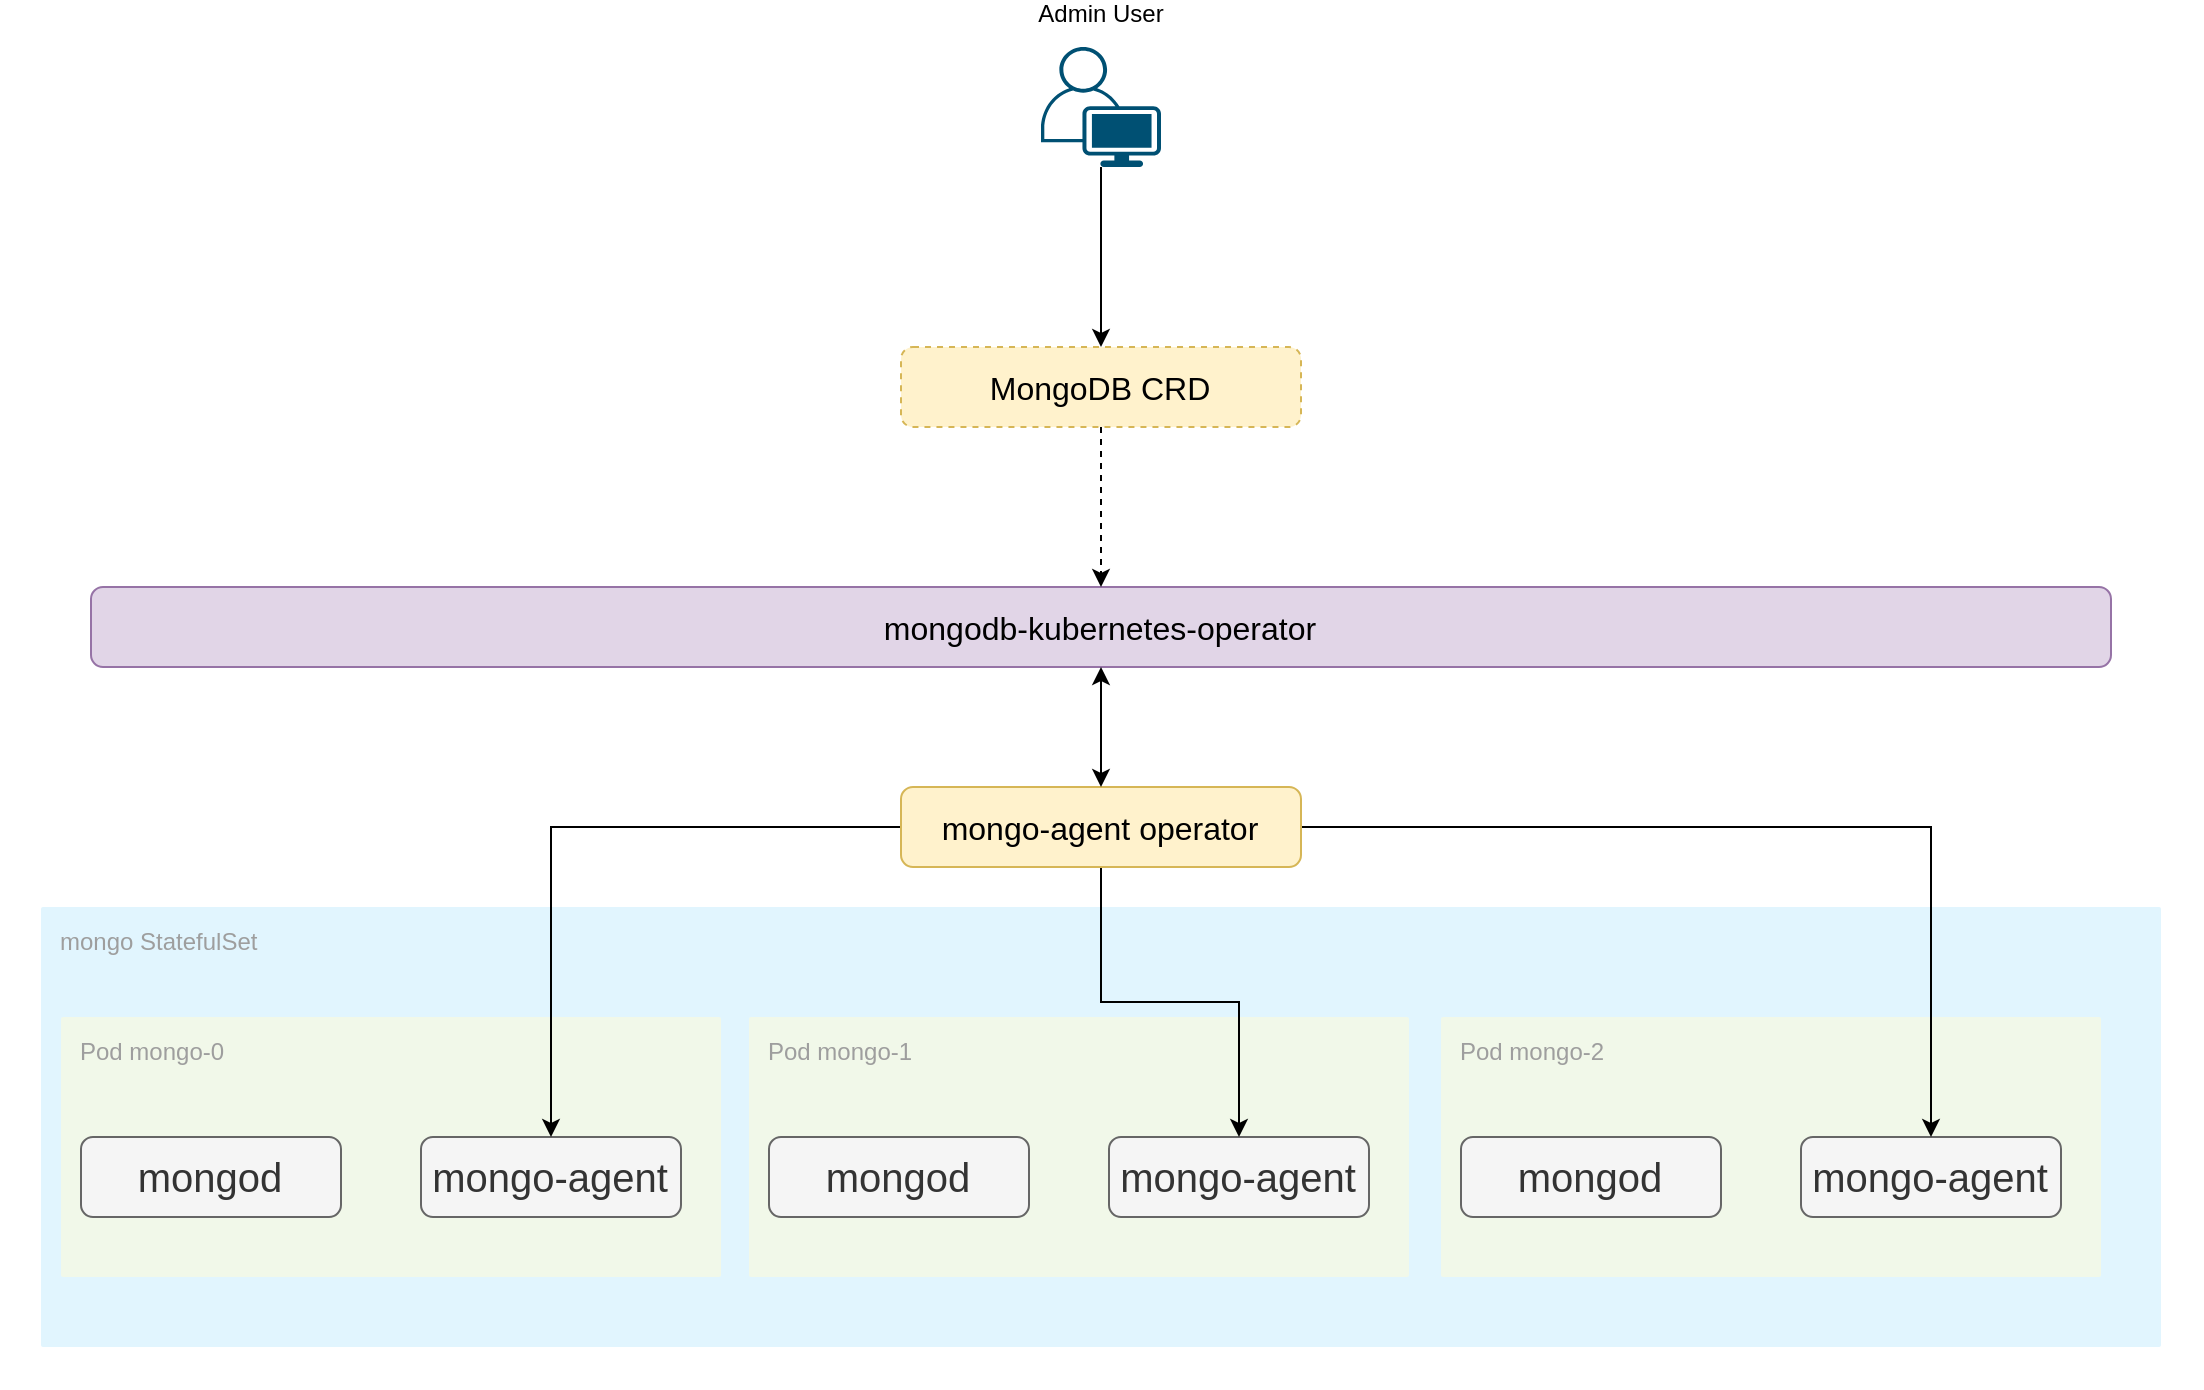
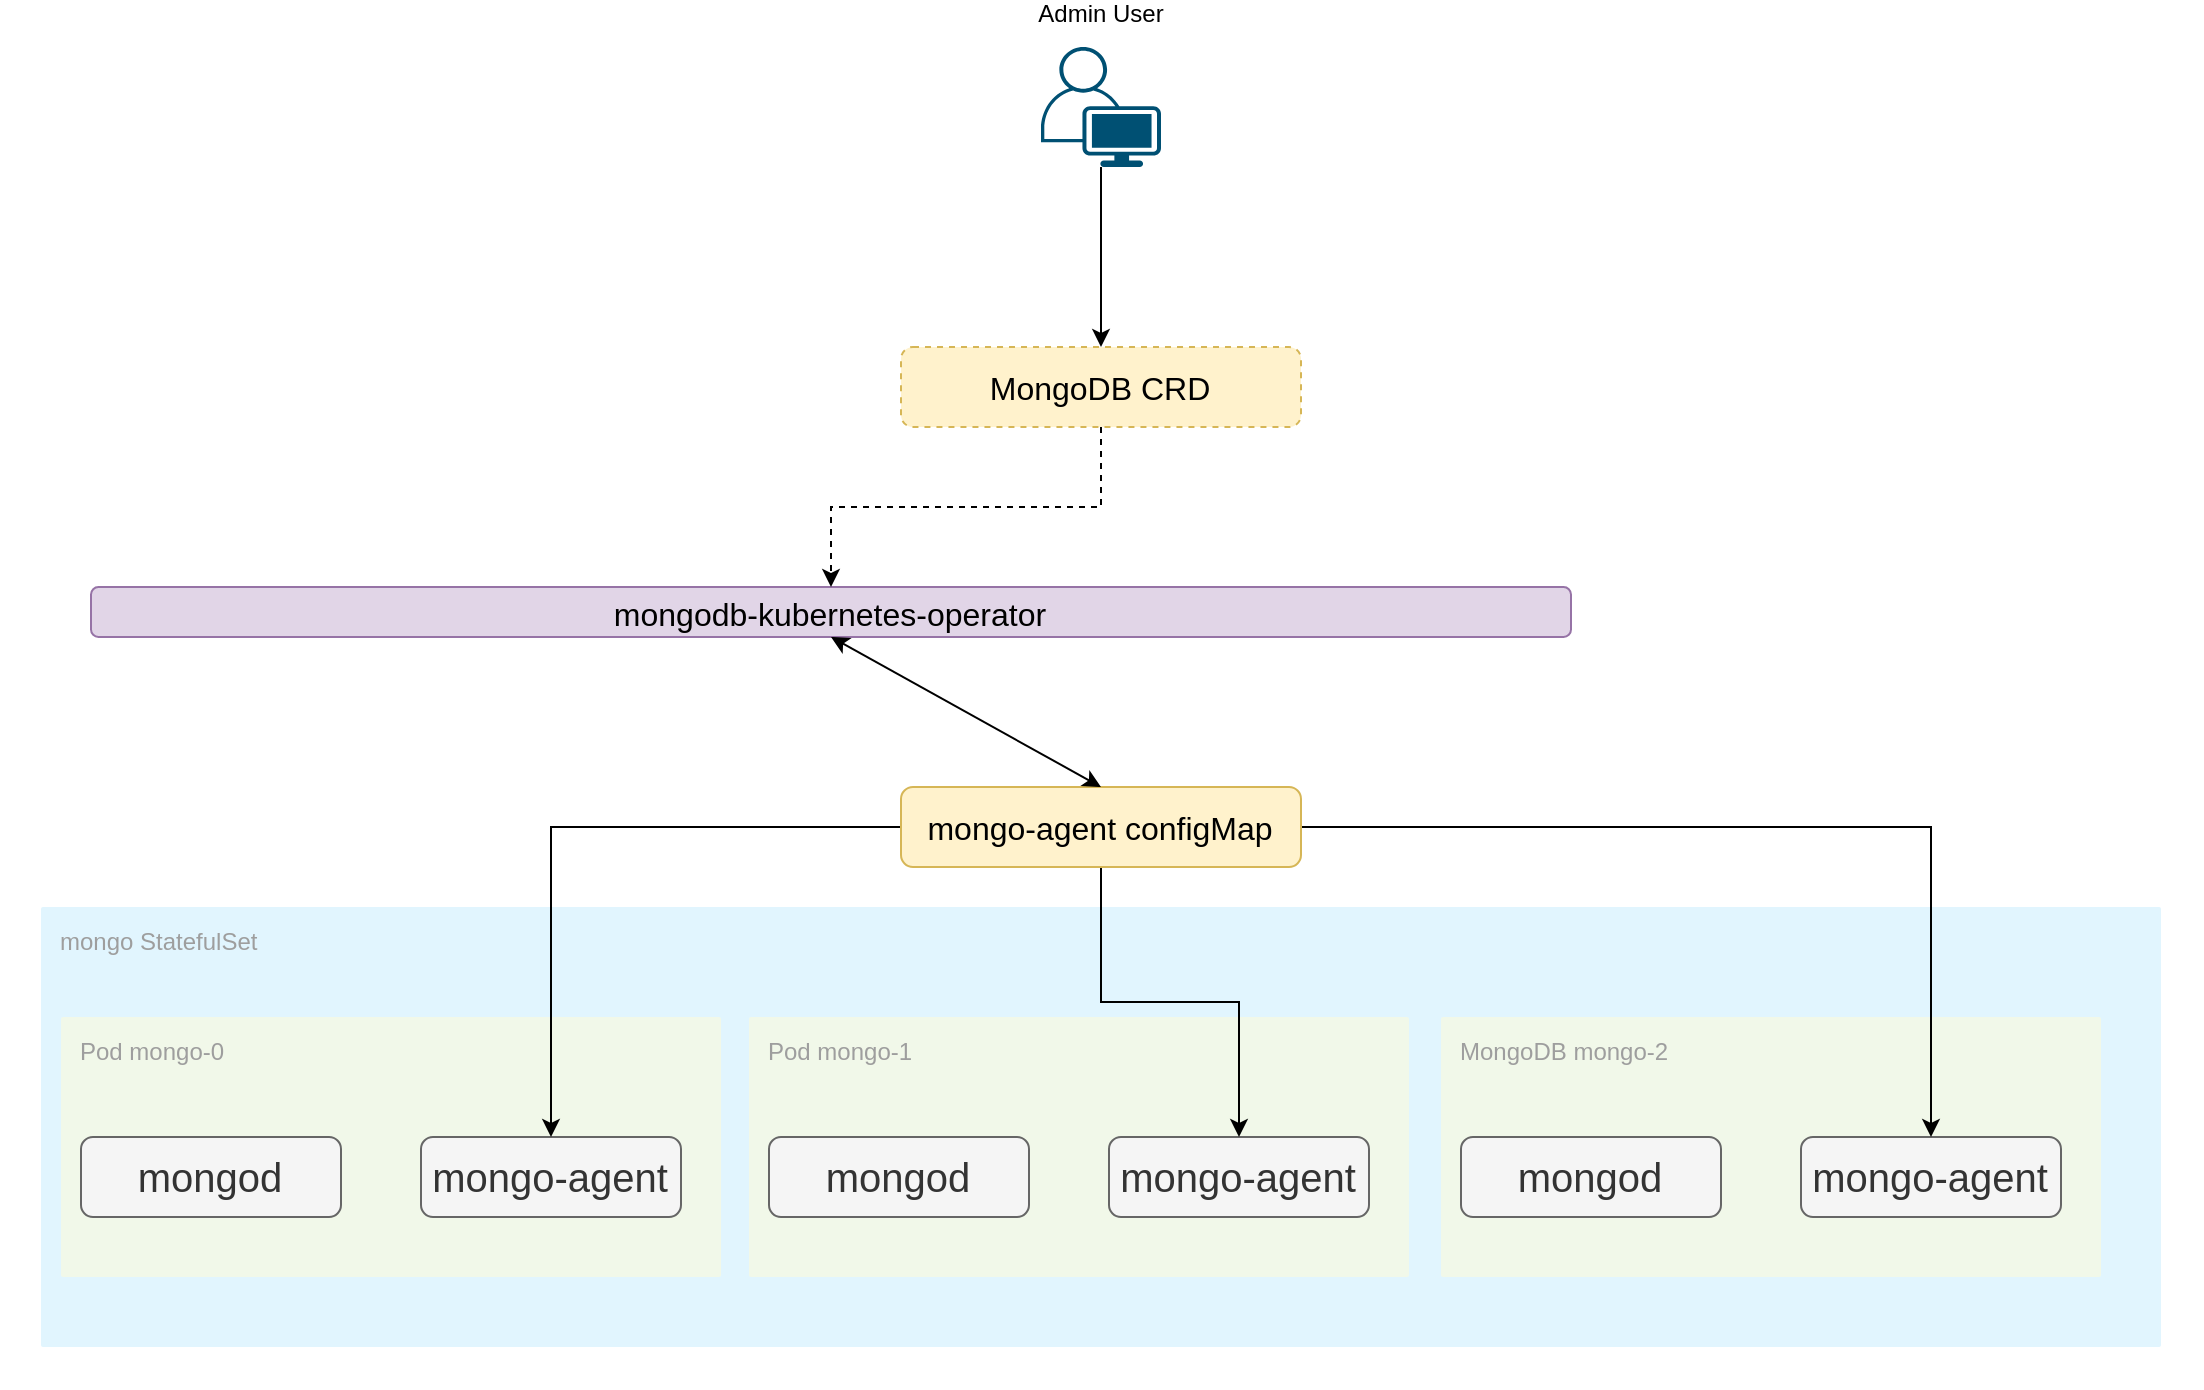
(1101, 627) -> (831, 612)
(1101, 827) -> (1101, 827)
(1532, 1053) -> (1559, 1053)
